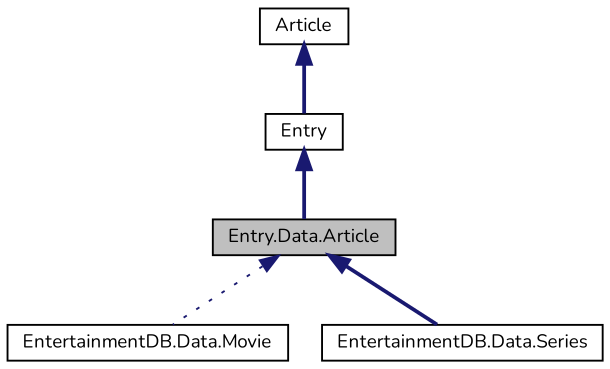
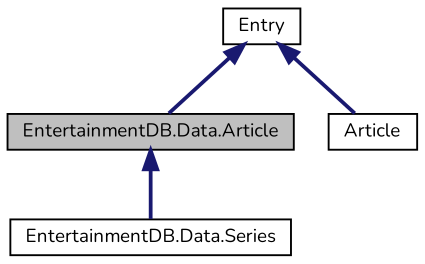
(304, 89) -> (324, 85)
(304, 237) -> (151, 132)
(148, 343) -> none
